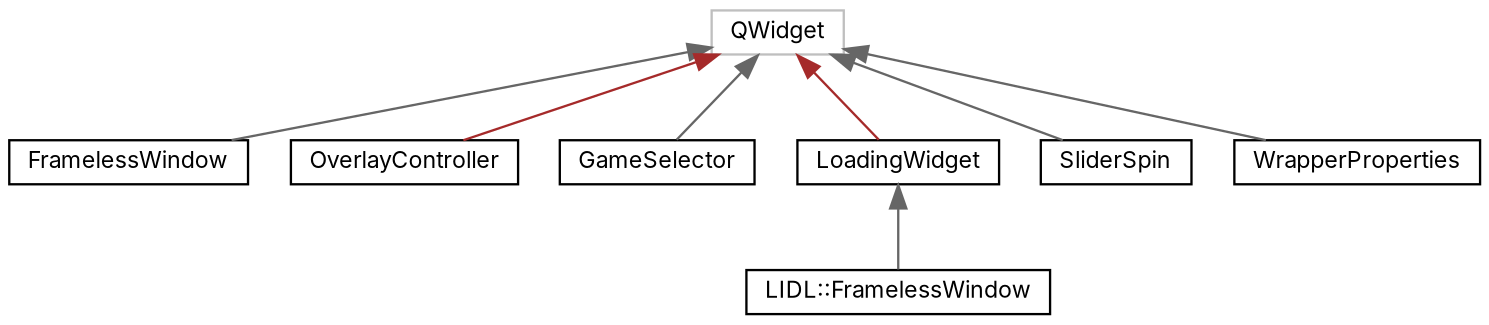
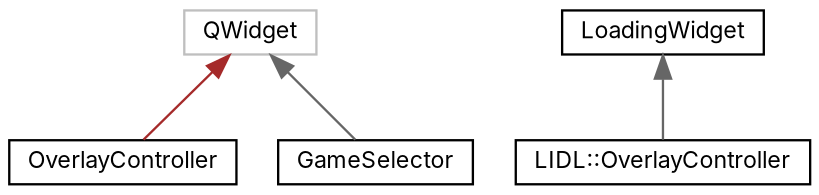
(846, 106) -> none
(129, 162) -> none
(1116, 162) -> none
(1357, 162) -> none
(898, 292) -> (663, 162)
